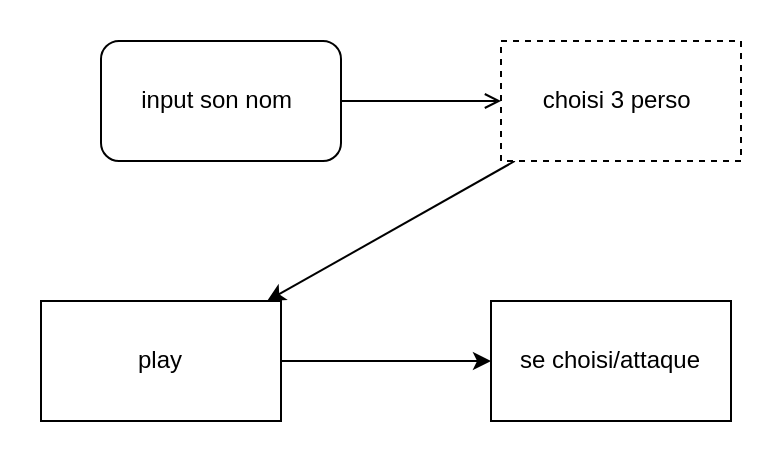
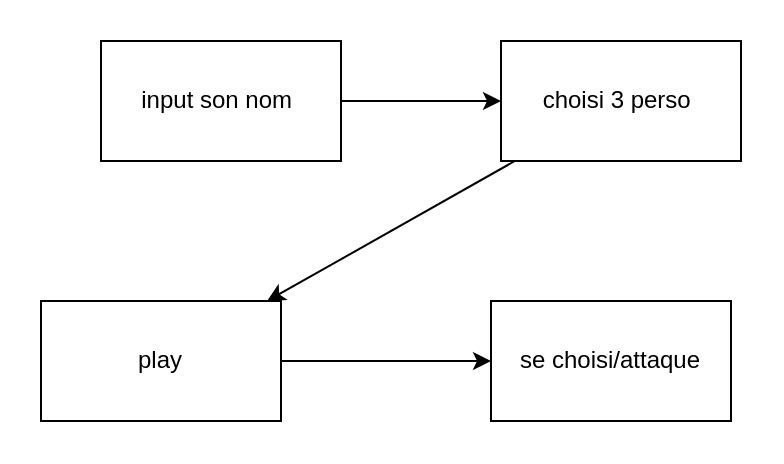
(221, 101) -> (221, 101)
(488, 101) -> (486, 101)
(621, 101) -> (621, 101)
